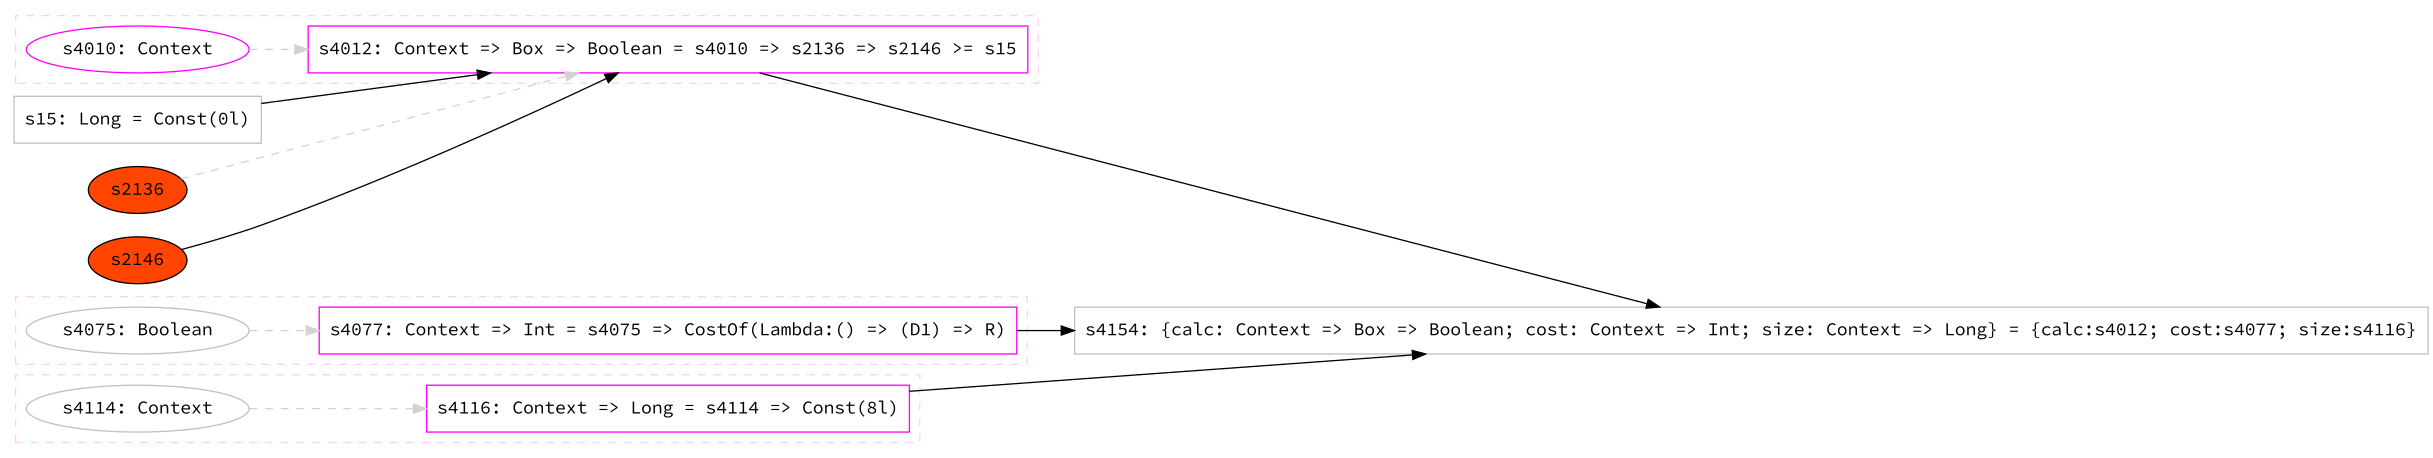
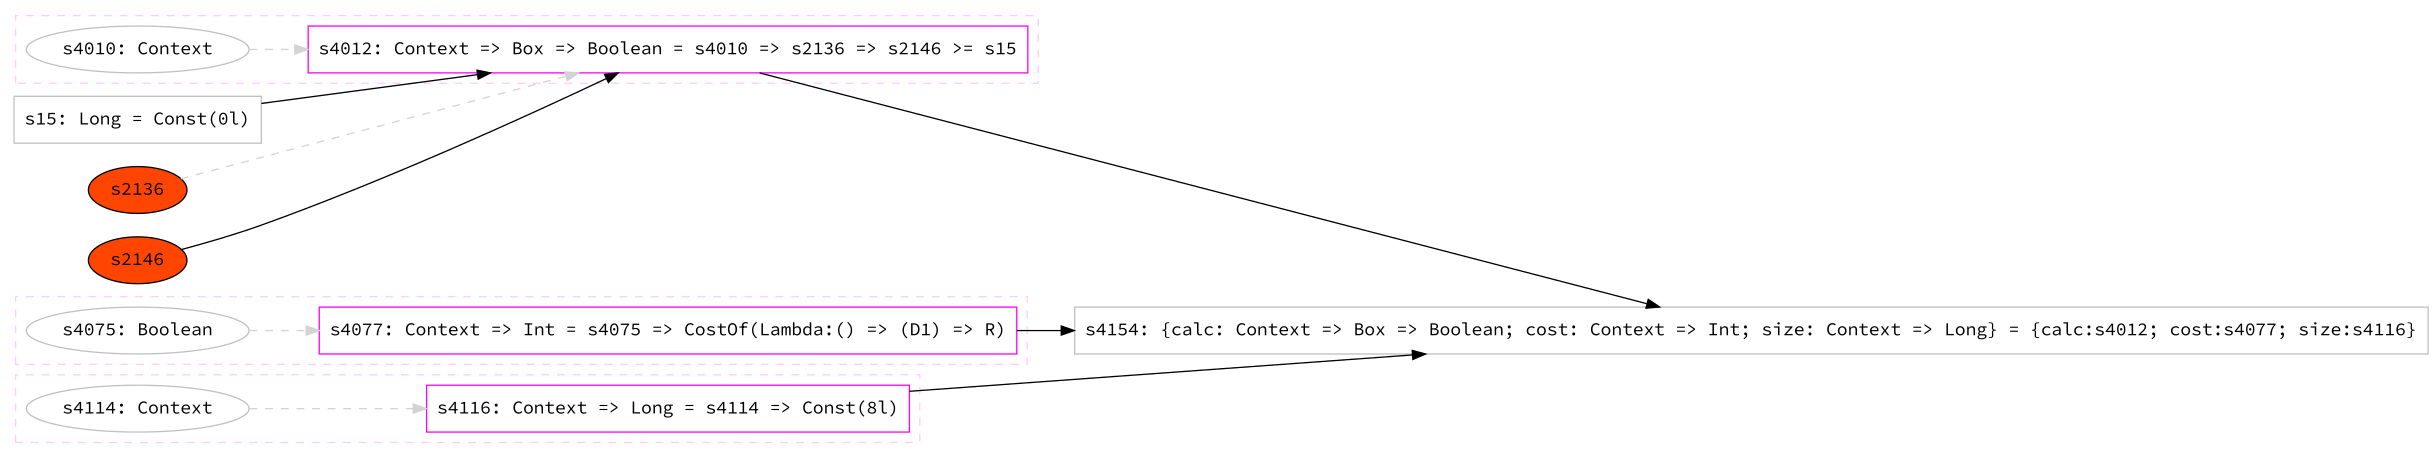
(138, 49) -> (138, 49)
